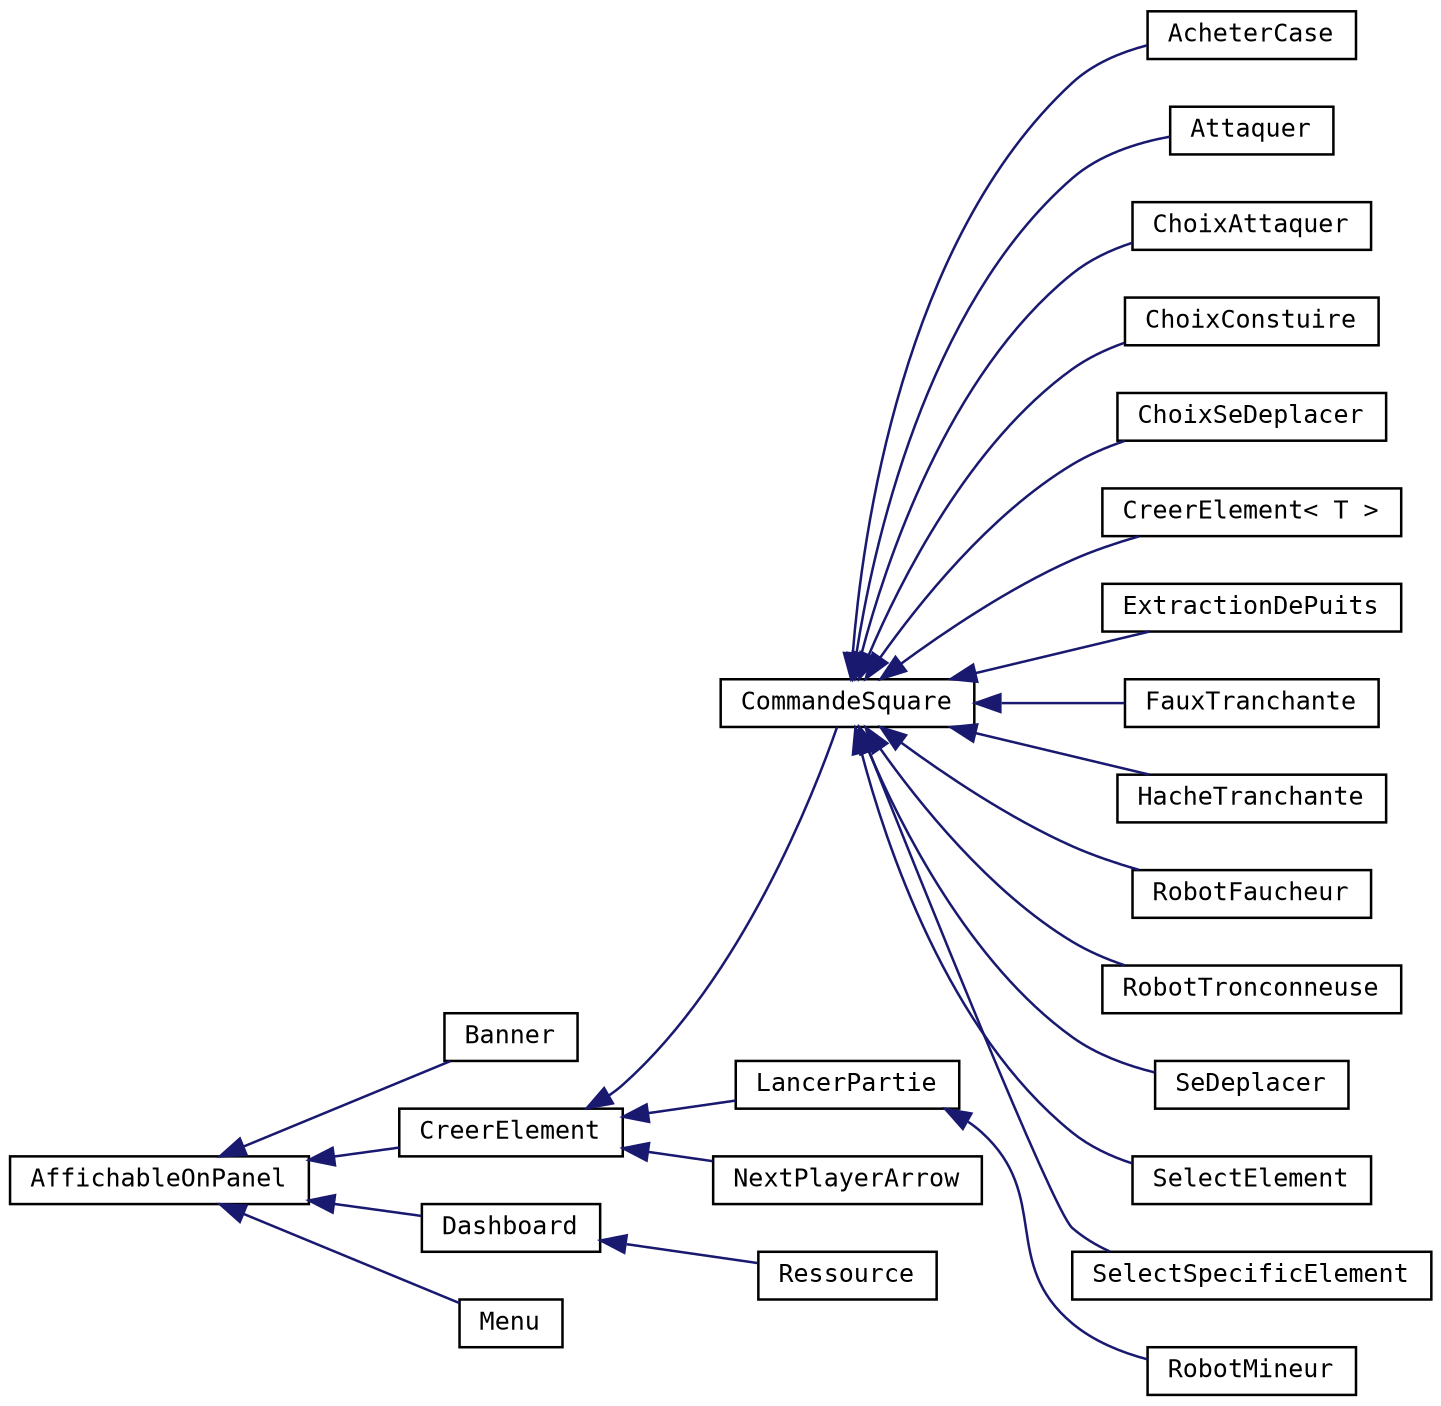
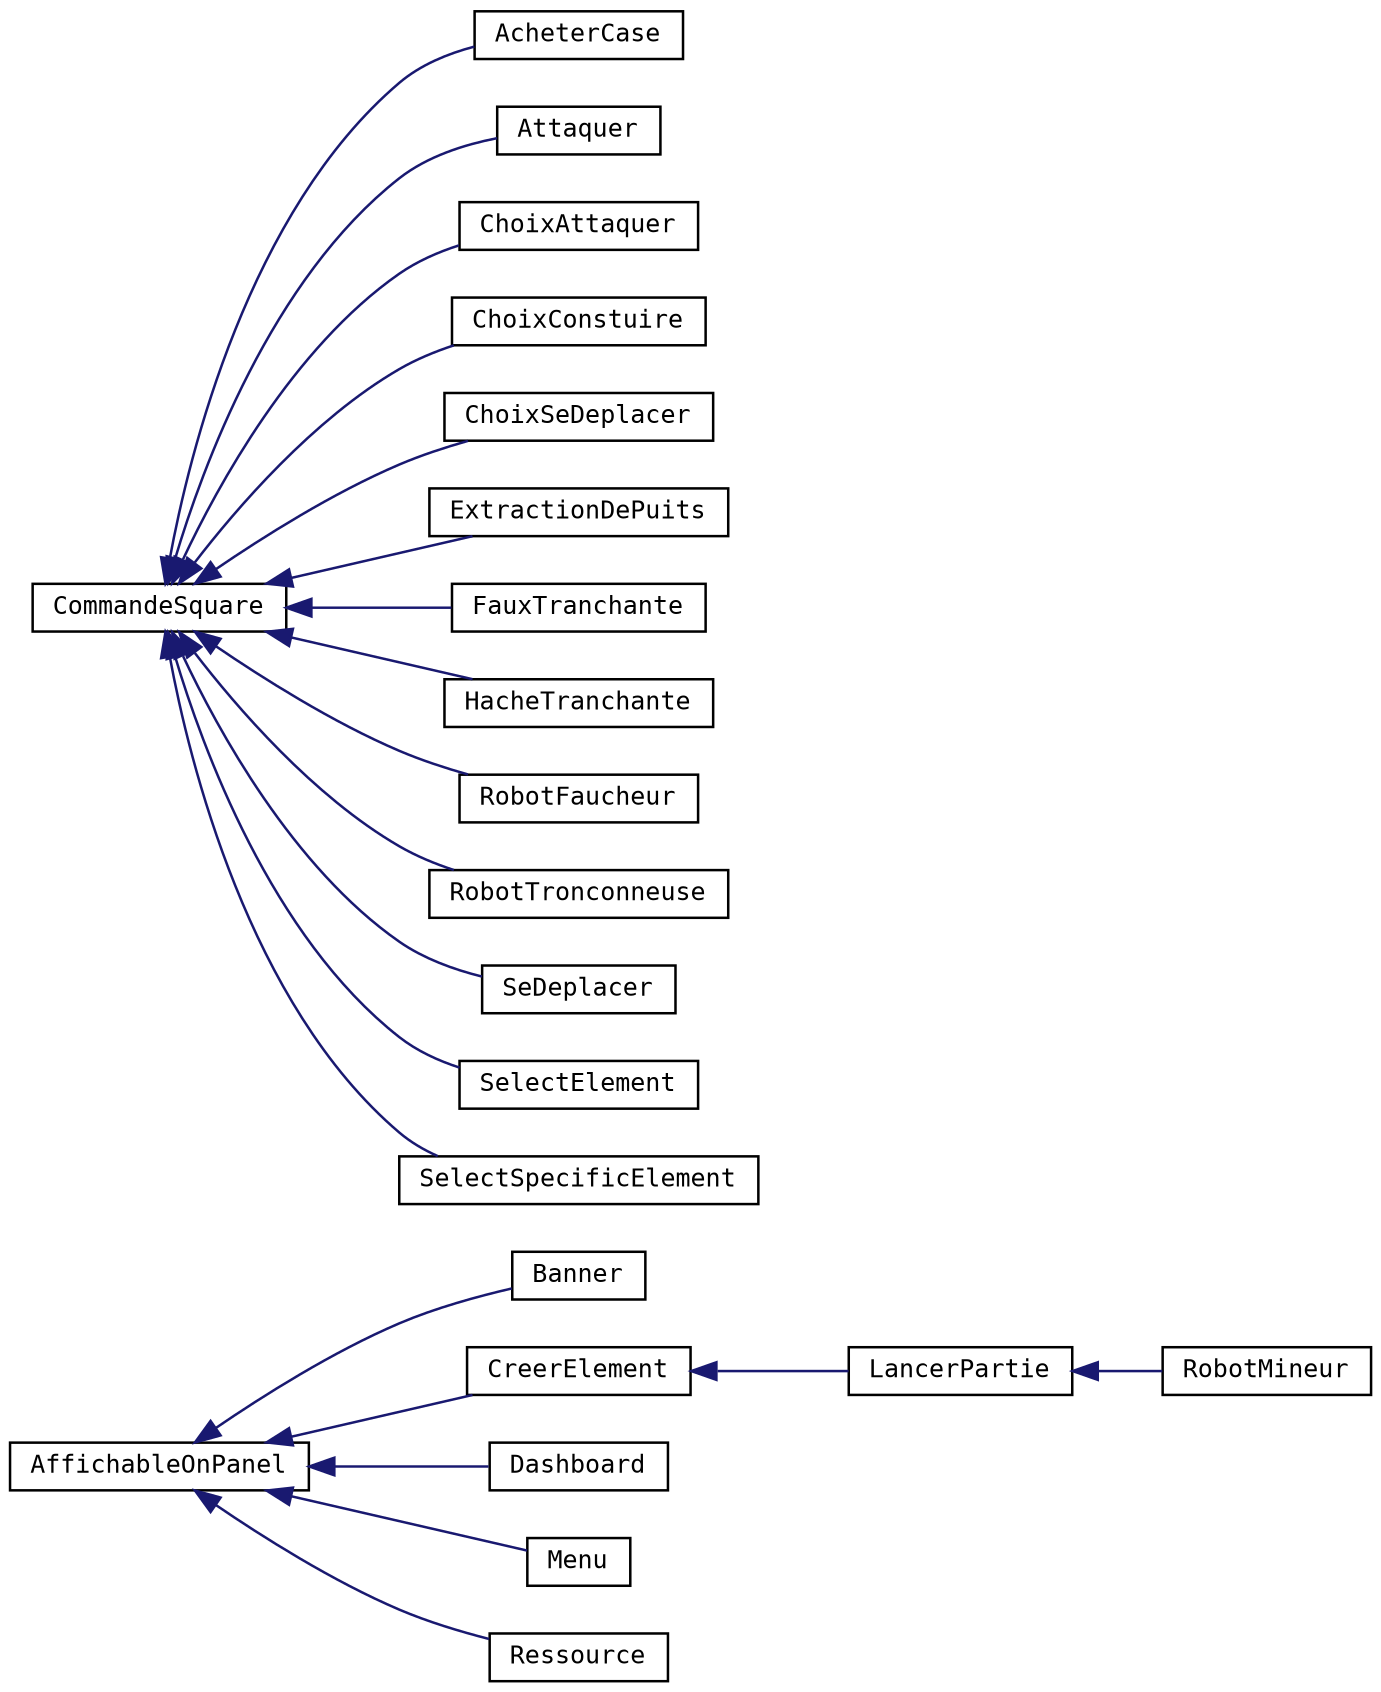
(1252, 512) -> none
(746, 926) -> none
(848, 1180) -> none
(692, 1254) -> (347, 1584)
